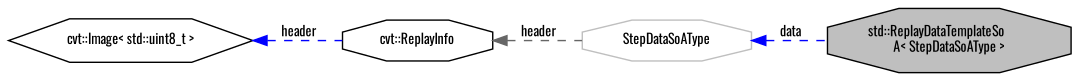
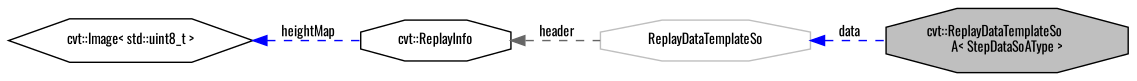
(298, 33) -> (307, 33)
(667, 41) -> (705, 41)
(949, 41) -> (1007, 41)
